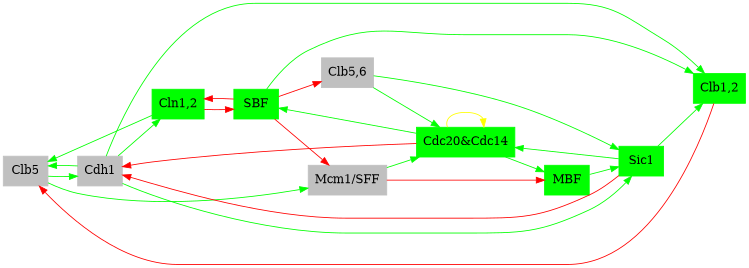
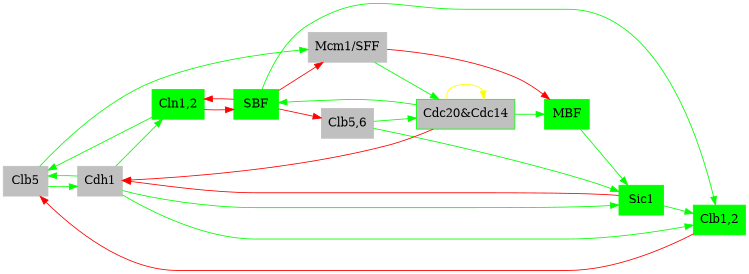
(466, 142) -> (466, 114)
(571, 154) -> none
